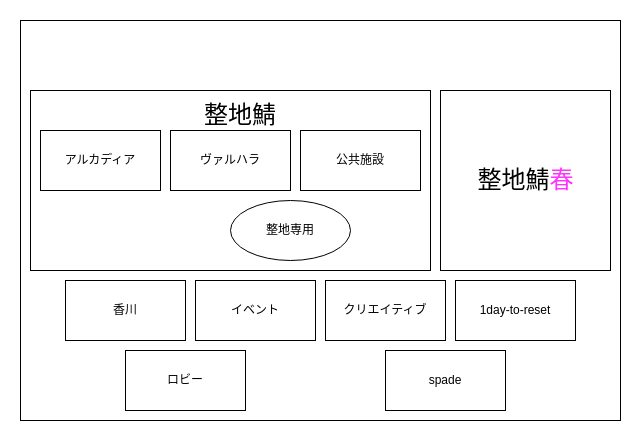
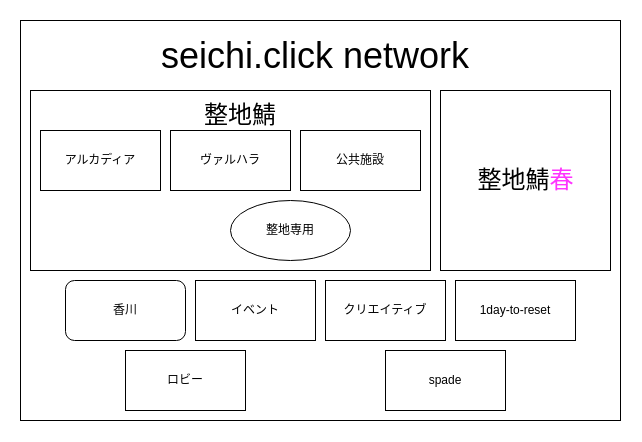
none -> (316, 56)
(126, 311) -> (126, 311)
